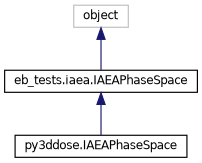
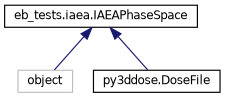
(101, 55) -> (69, 53)
(101, 146) -> (157, 81)
